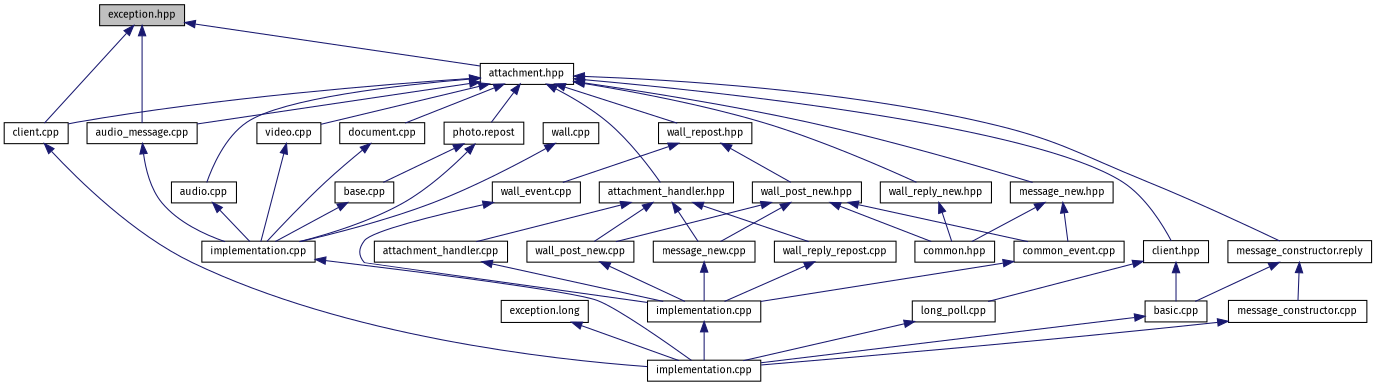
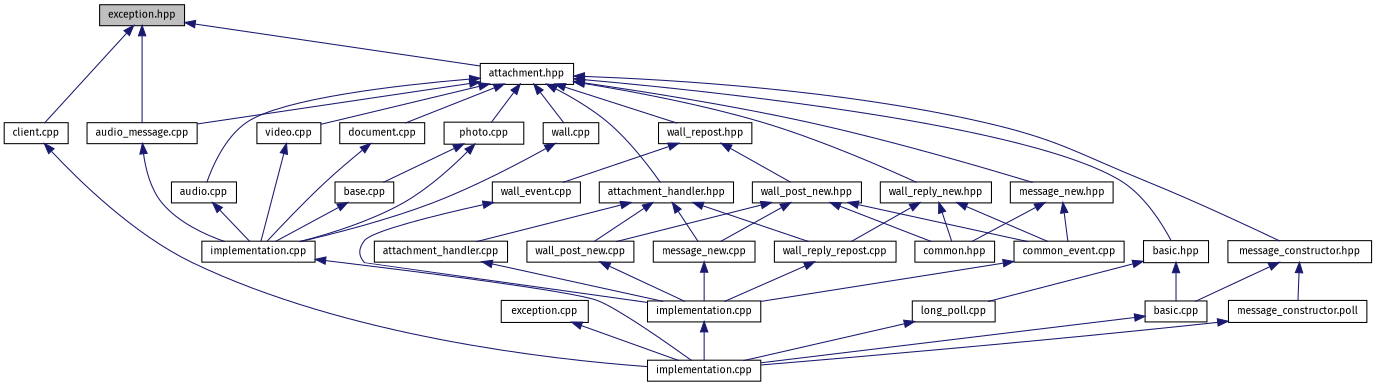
(268, 96) -> (552, 108)
(484, 133) -> (484, 133)
none -> (876, 227)
none -> (1013, 227)
(1176, 252) -> (1176, 252)
(1300, 252) -> (1300, 252)
(545, 311) -> (545, 311)
(1298, 311) -> (1298, 311)
